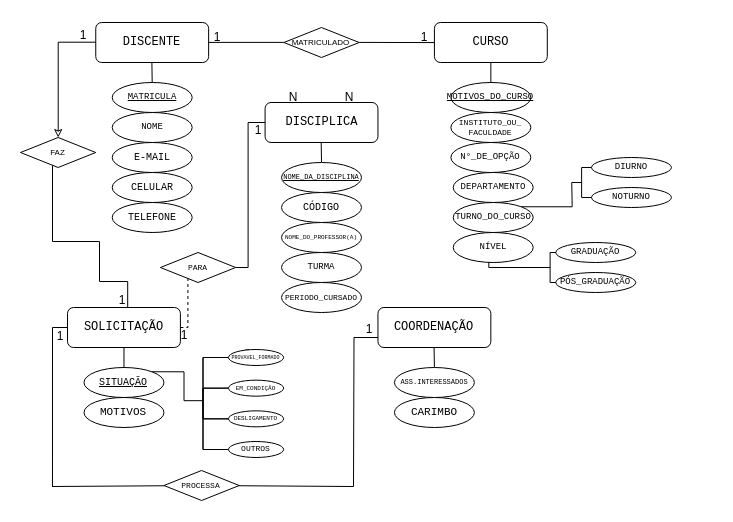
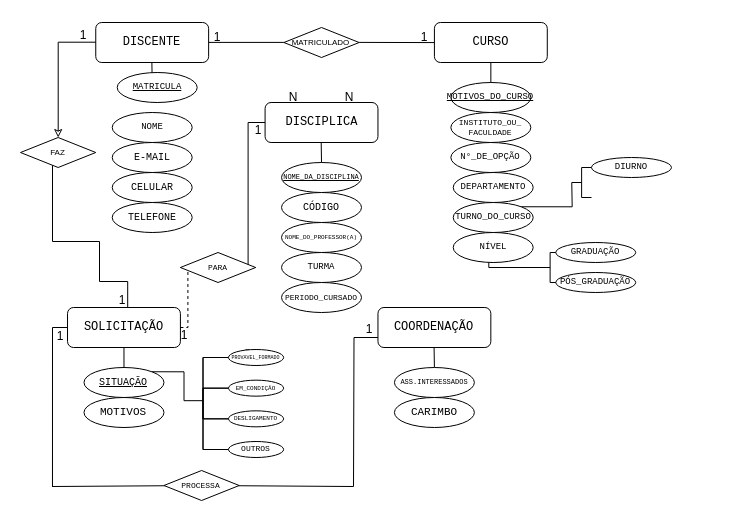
(152, 98) -> (157, 88)
(631, 198) -> none
(198, 268) -> (218, 268)
